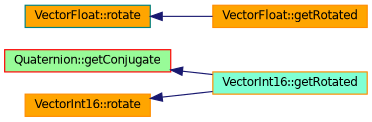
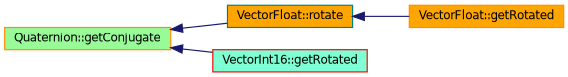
none -> (205, 26)
(88, 61) -> (88, 39)
(290, 83) -> (290, 61)
(88, 105) -> none
